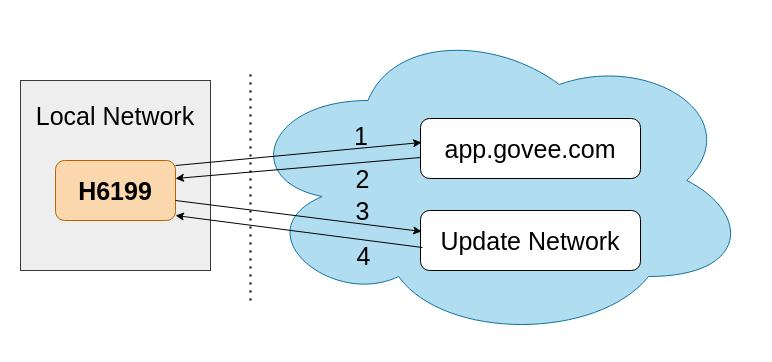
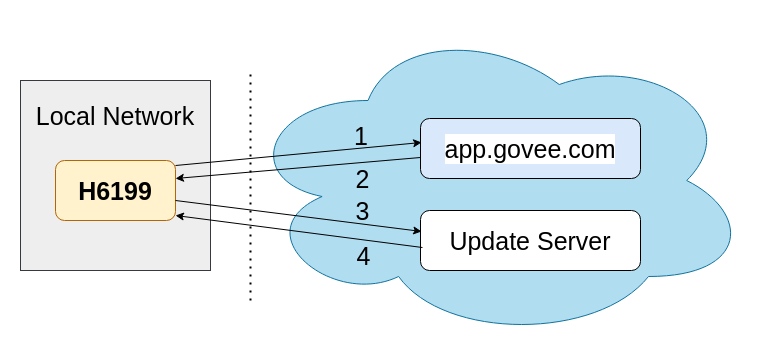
(531, 149) -> (531, 149)
(116, 191) -> (116, 191)
(531, 241) -> (531, 241)
